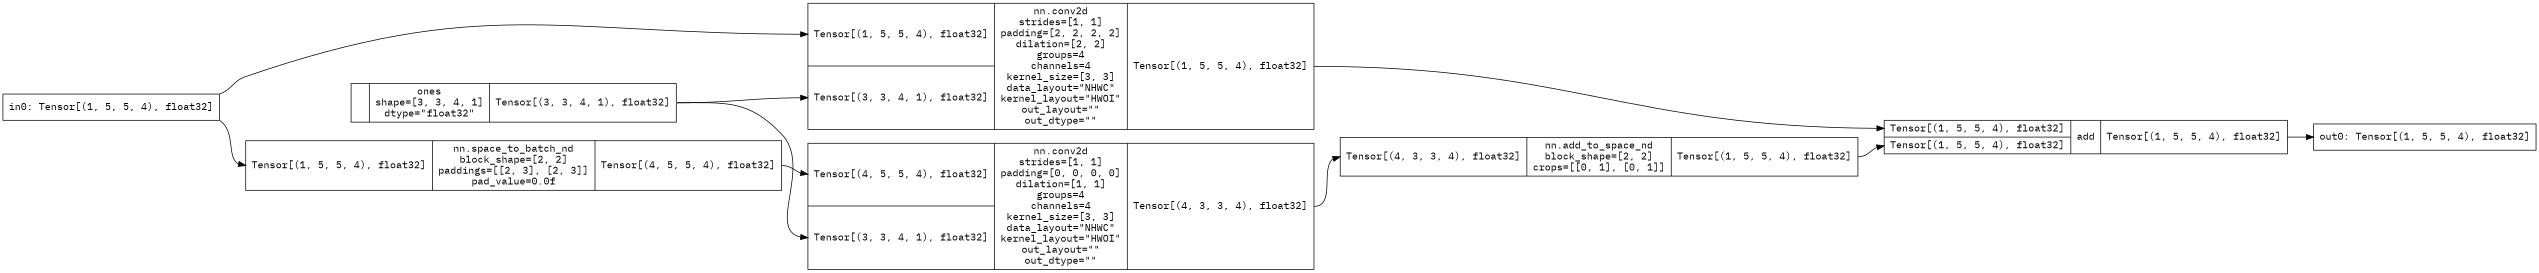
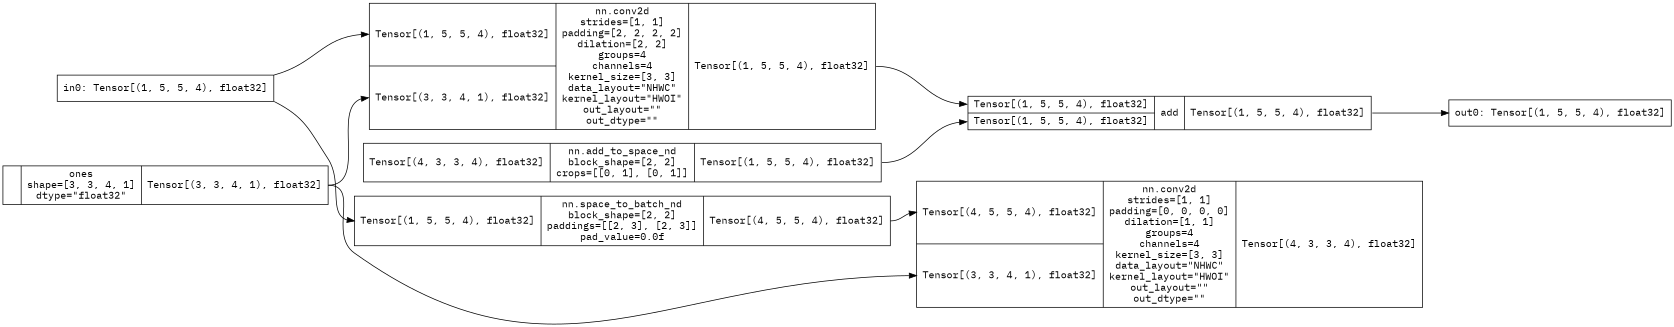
(1327, 185) -> none
